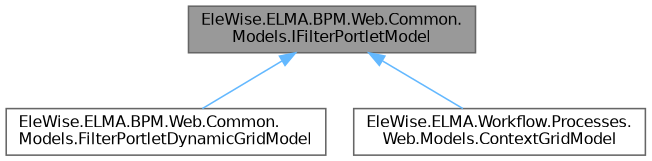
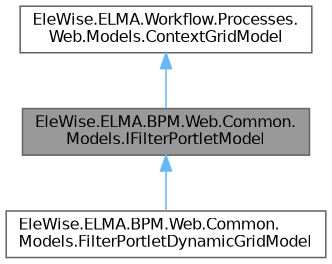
(423, 85) -> (166, 89)
